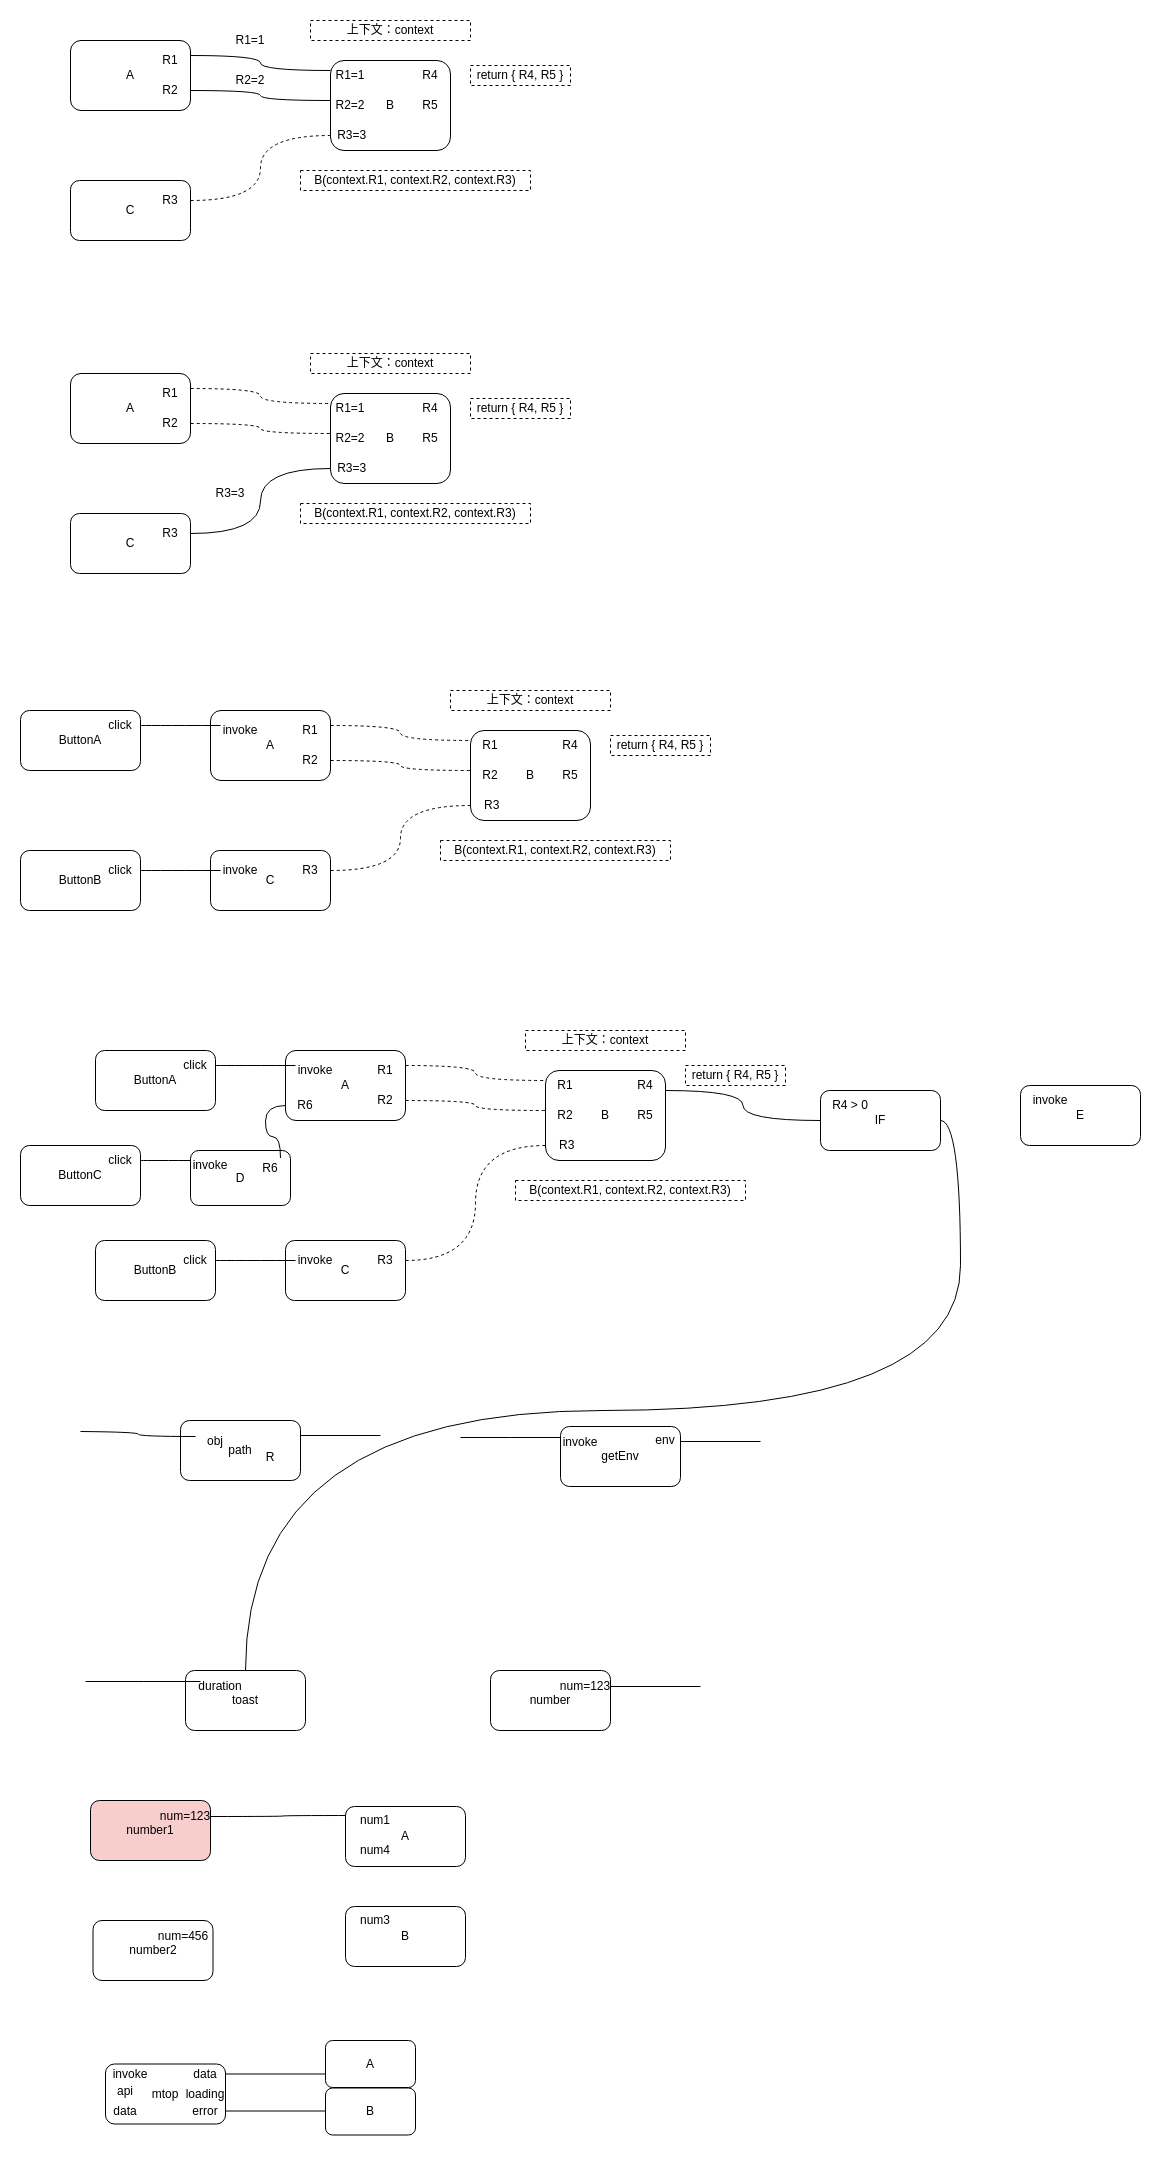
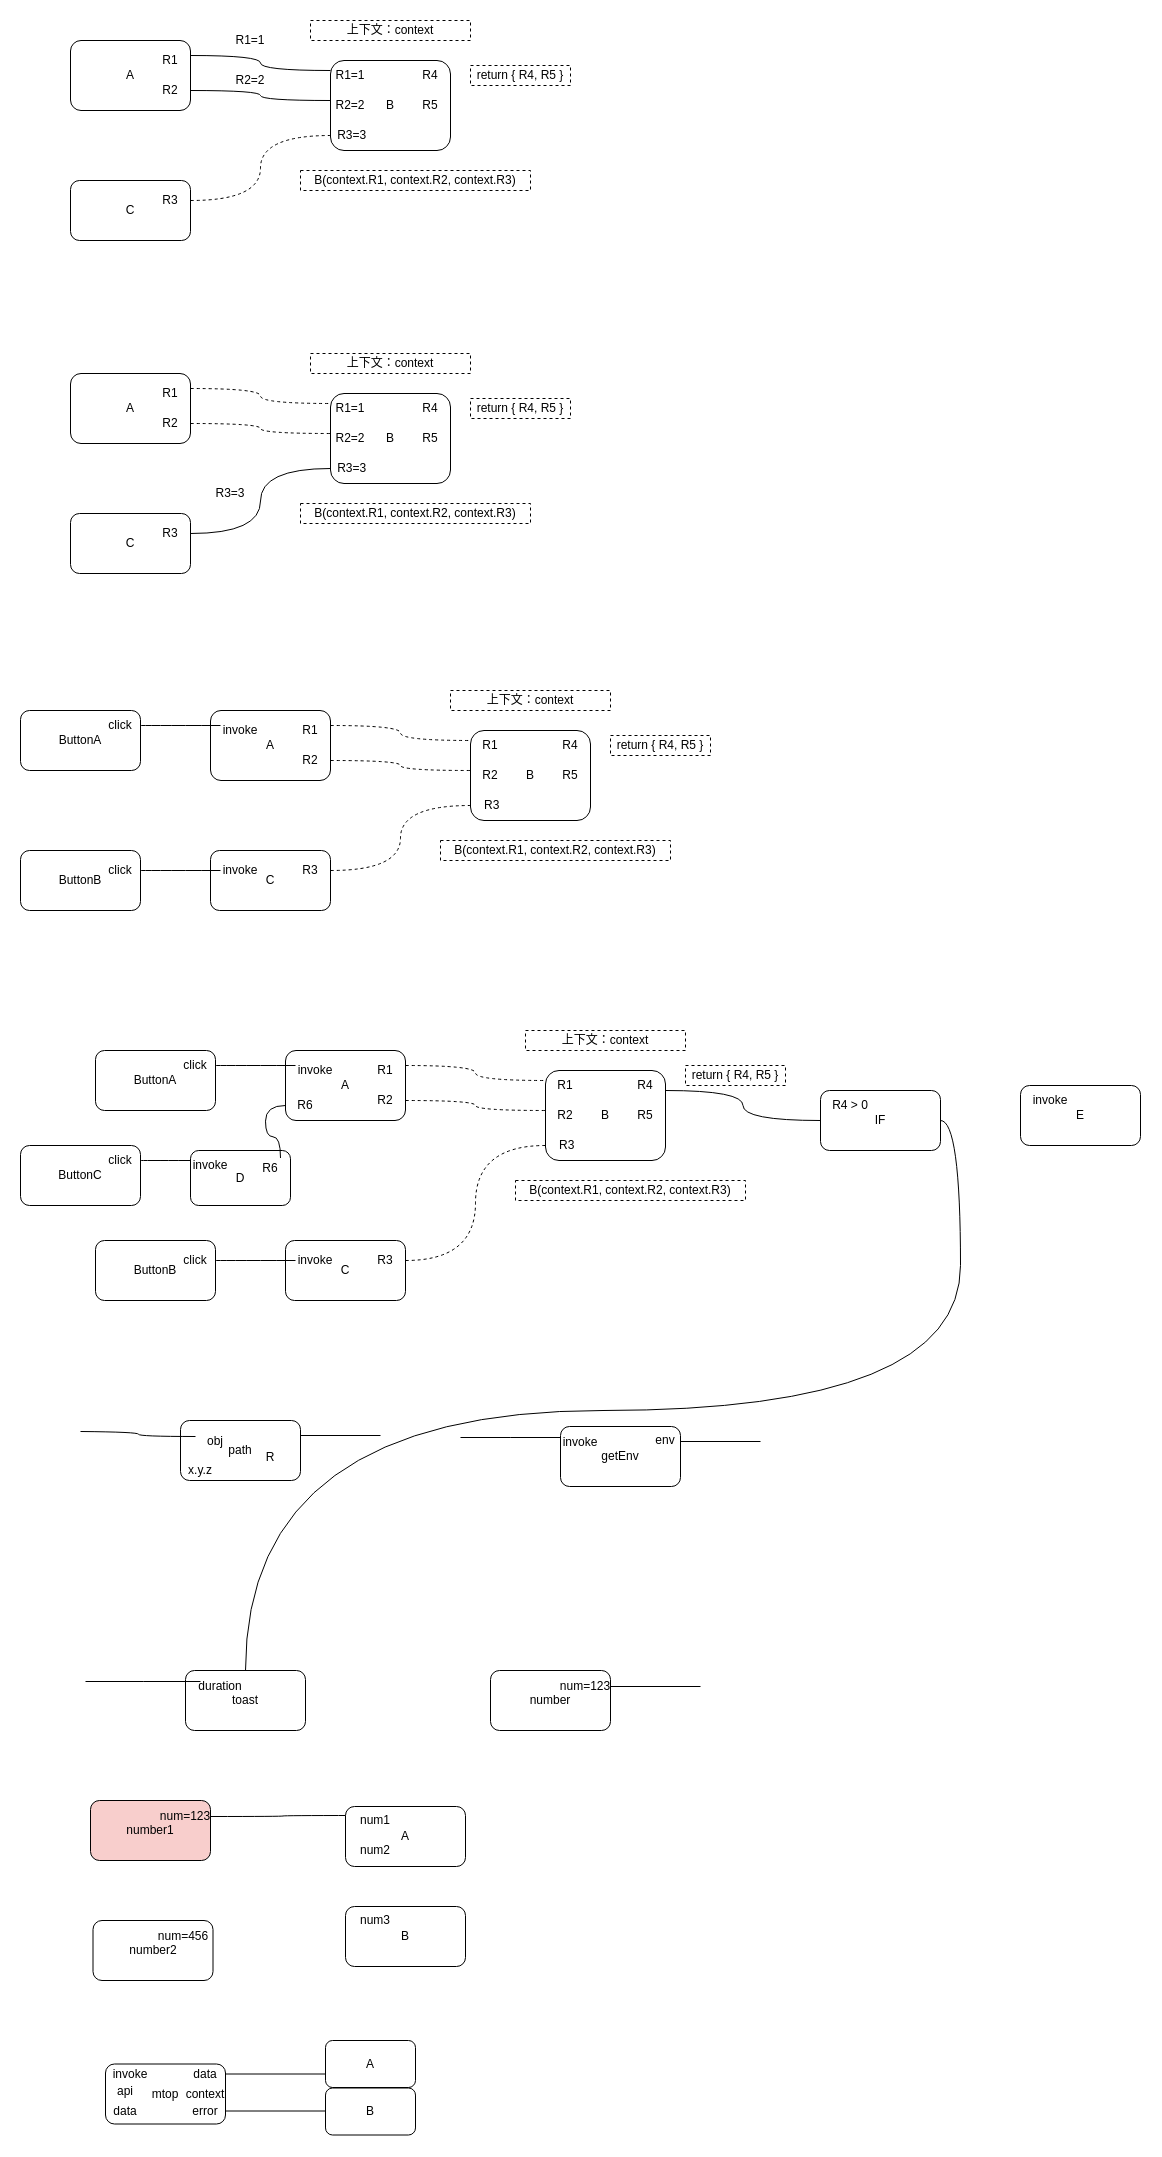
none -> (201, 1471)
(376, 1851) -> (376, 1851)
(206, 2095) -> (206, 2095)
